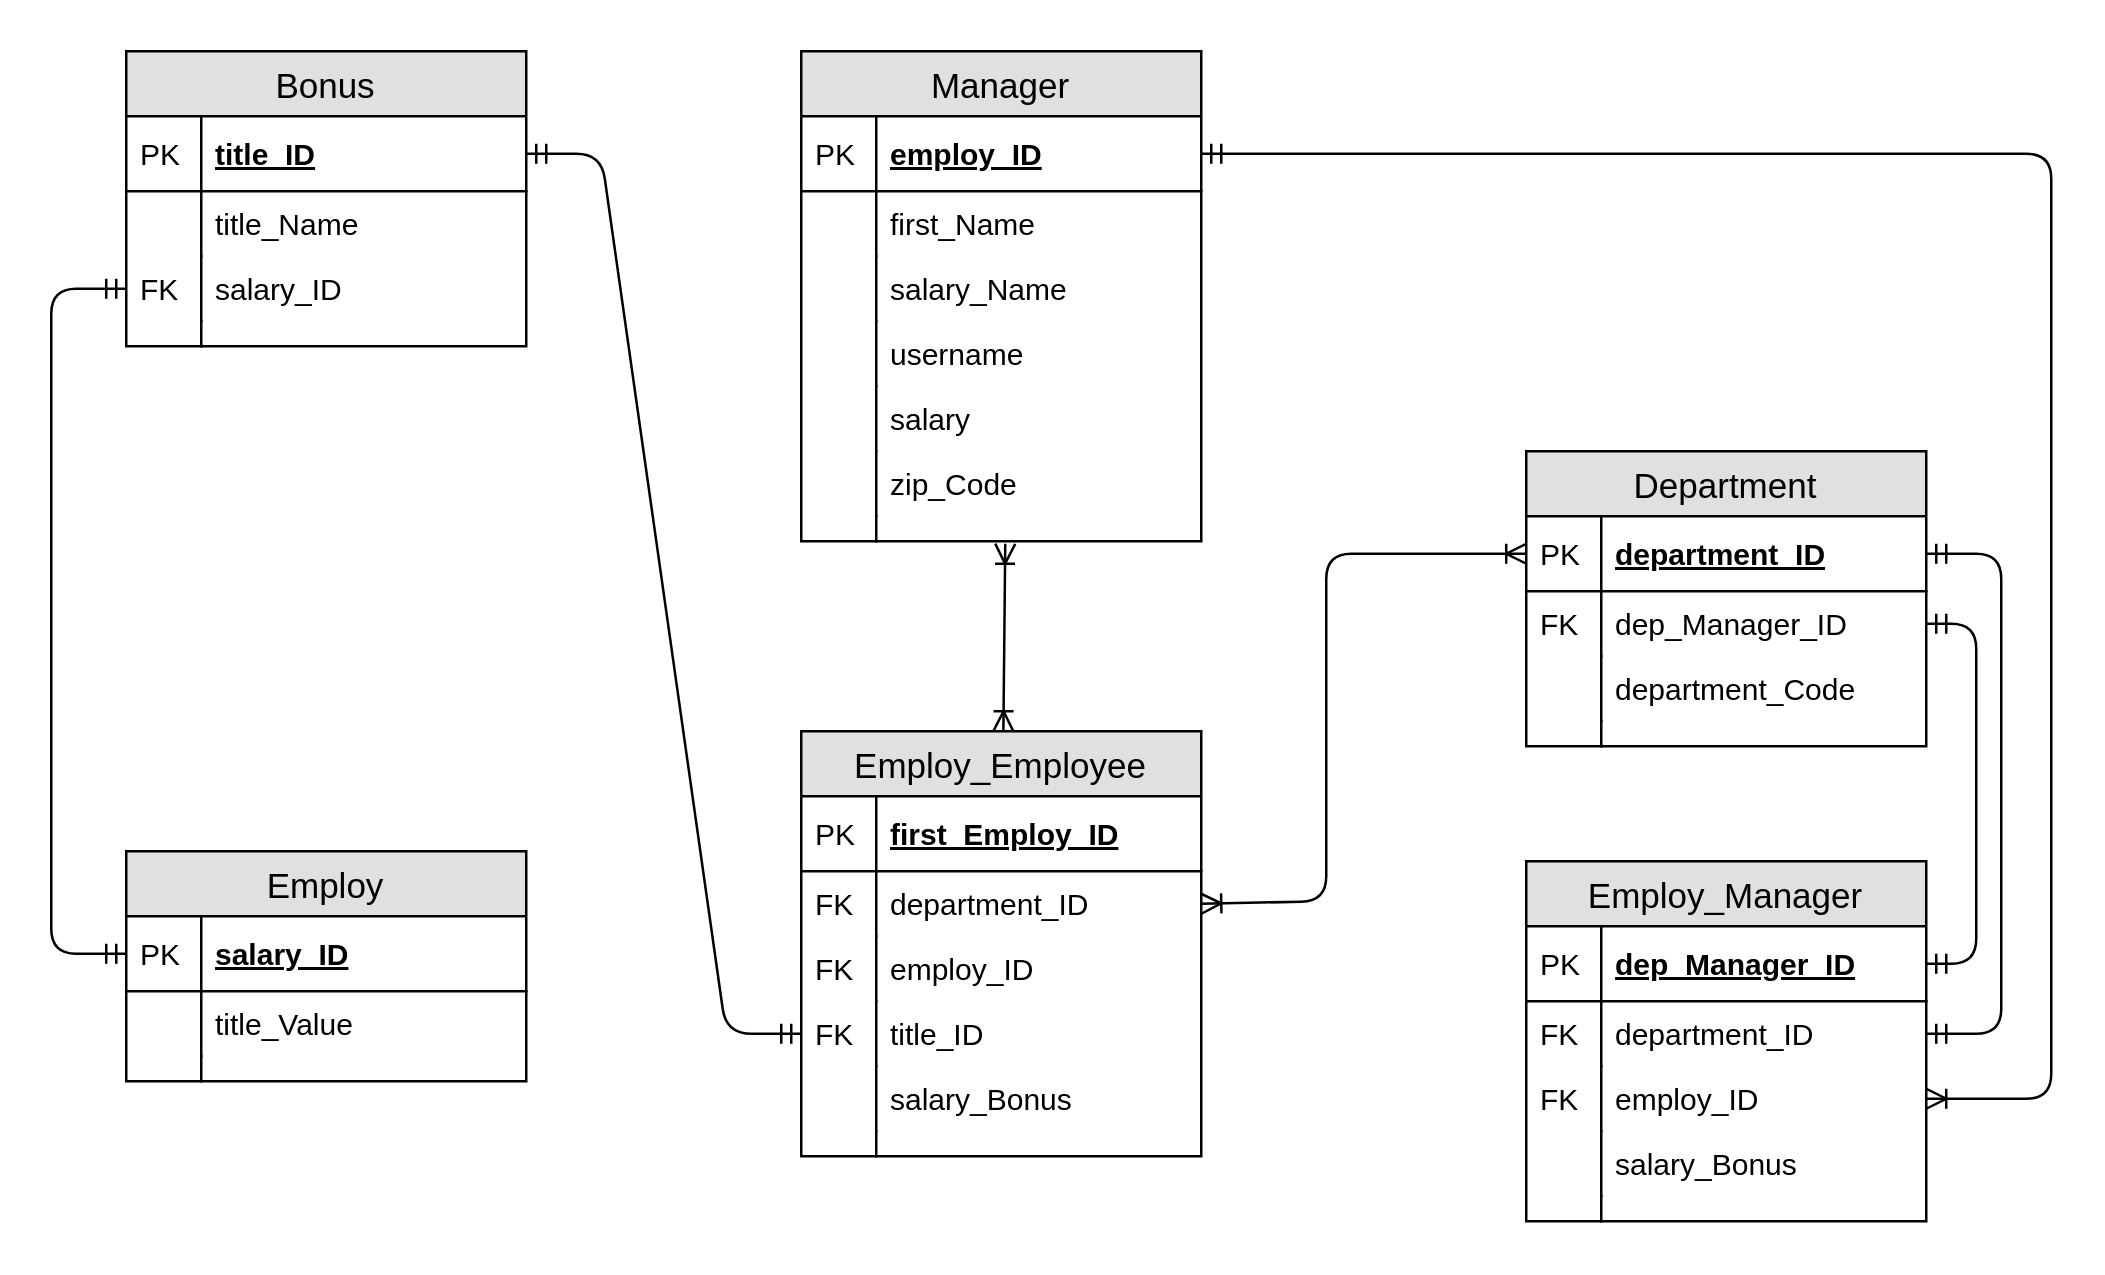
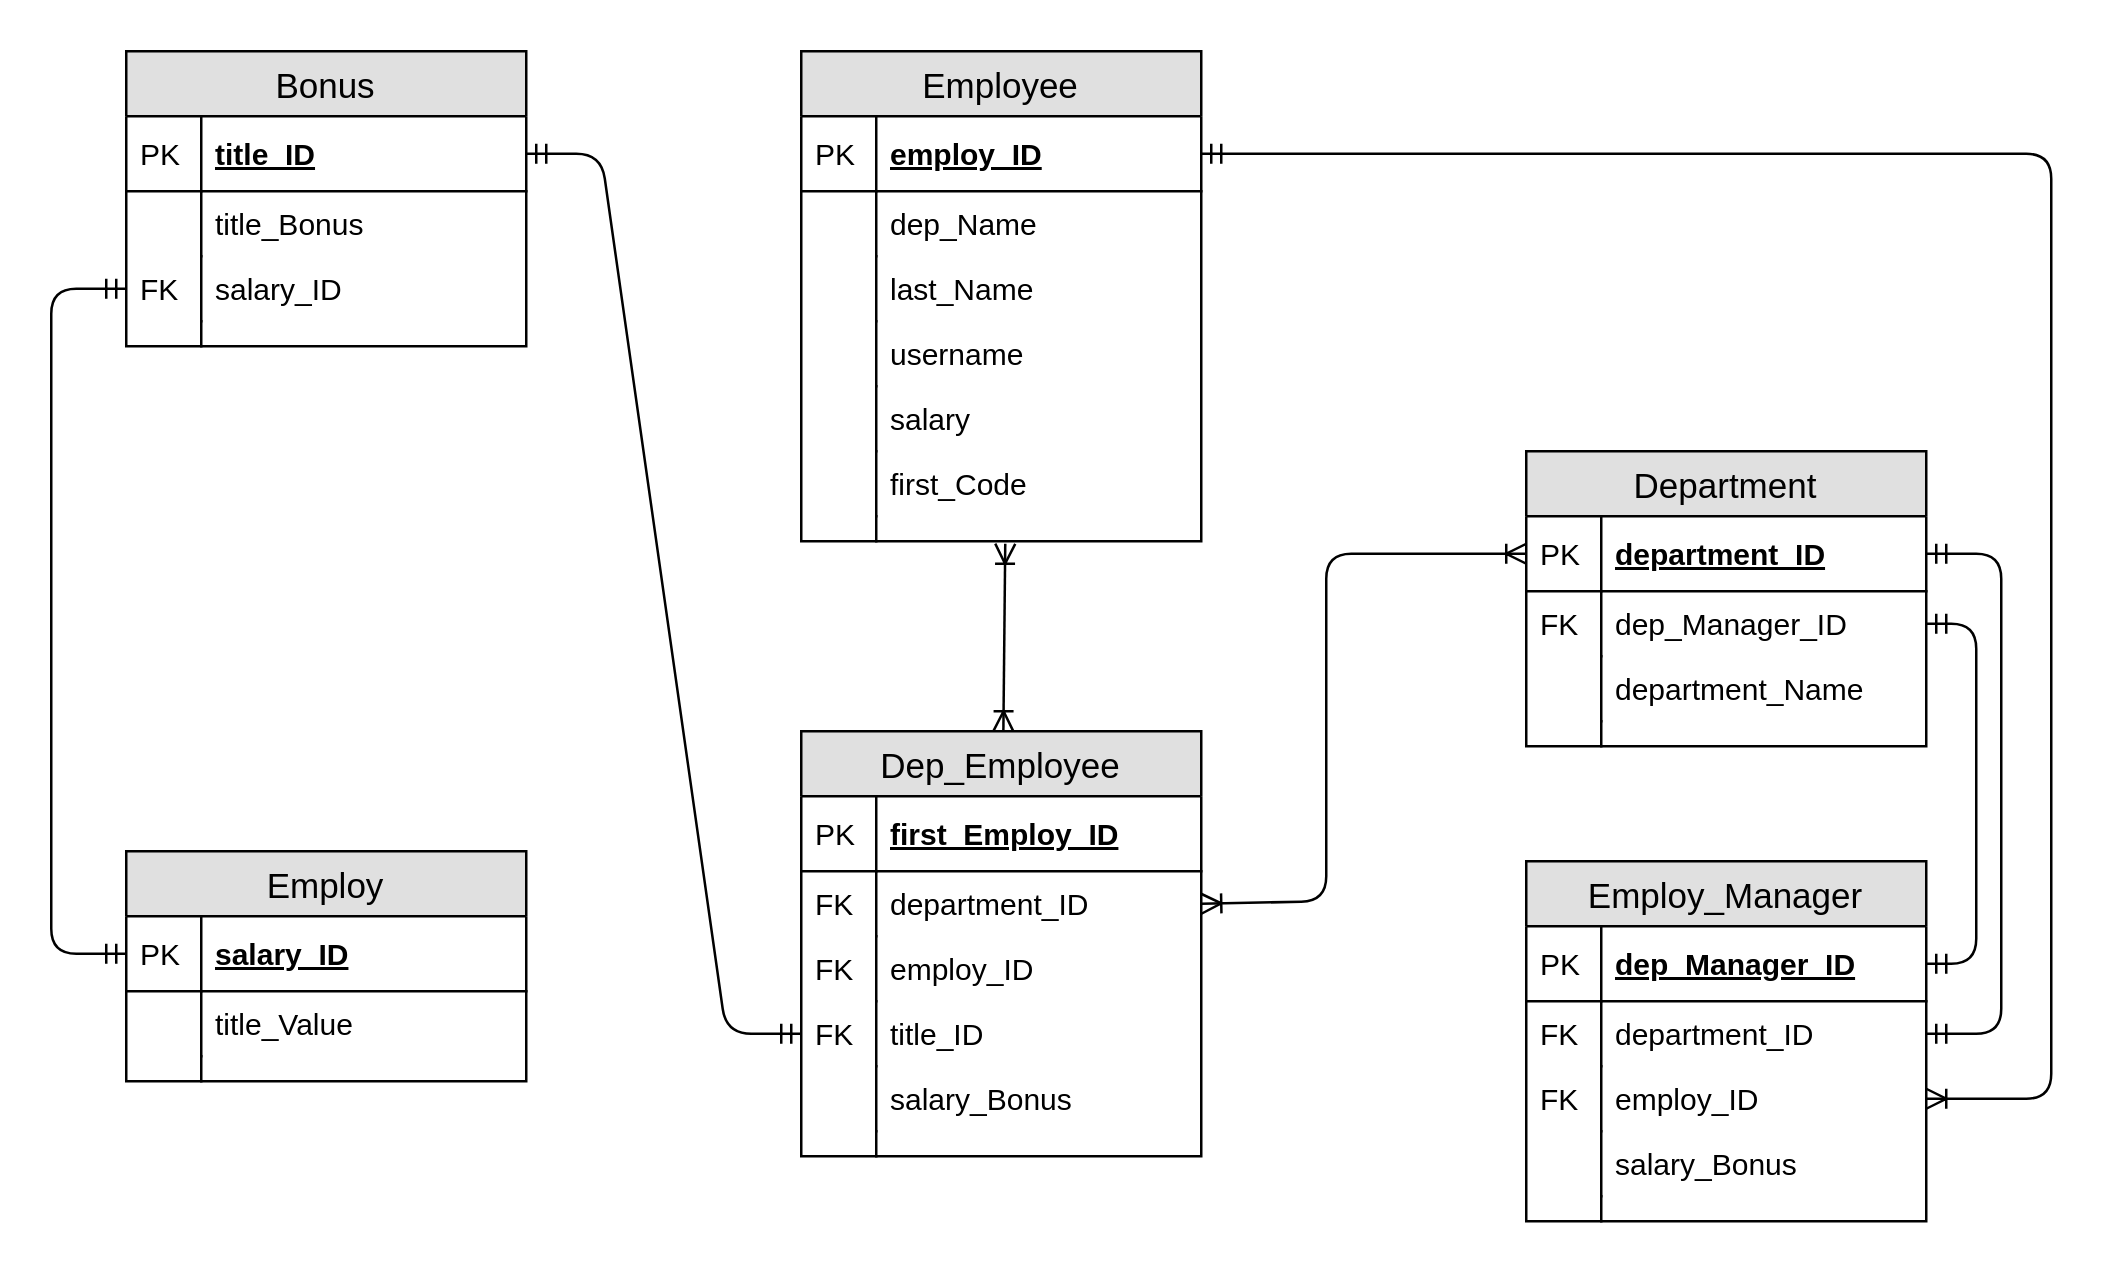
(1000, 86) -> (1000, 86)
(291, 225) -> (300, 225)
(970, 225) -> (957, 225)
(979, 290) -> (962, 290)
(953, 485) -> (970, 485)
(1741, 690) -> (1741, 690)
(1000, 766) -> (1000, 766)
